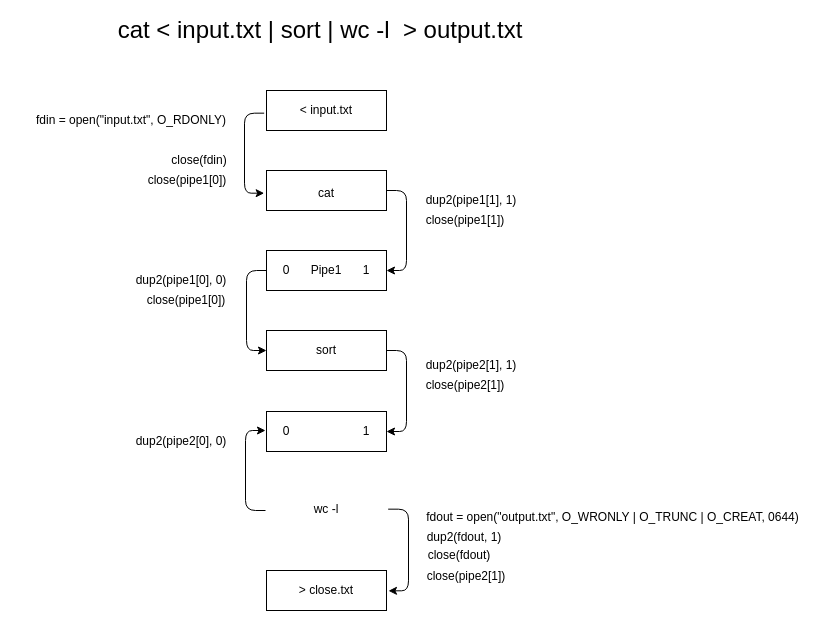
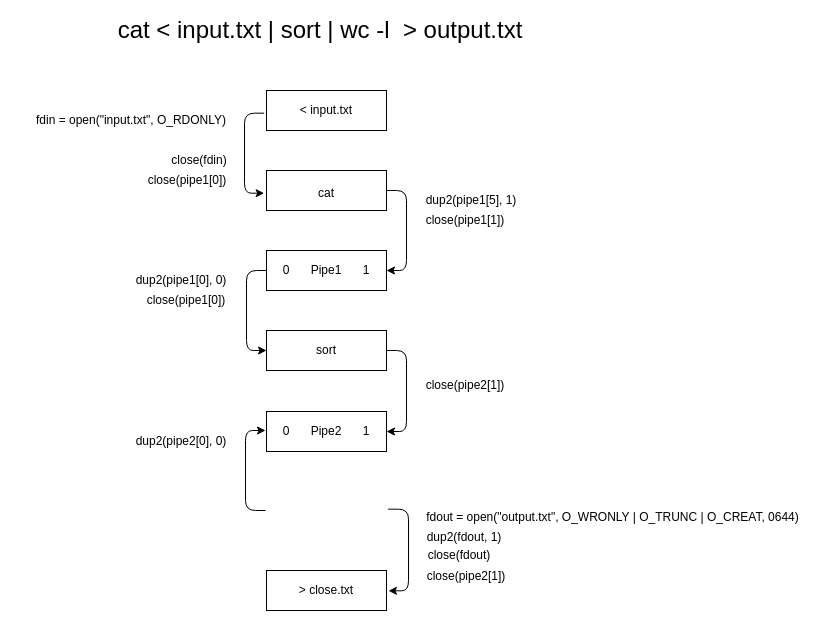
(472, 201) -> (472, 201)
(472, 366) -> none
none -> (327, 432)
(327, 510) -> none
